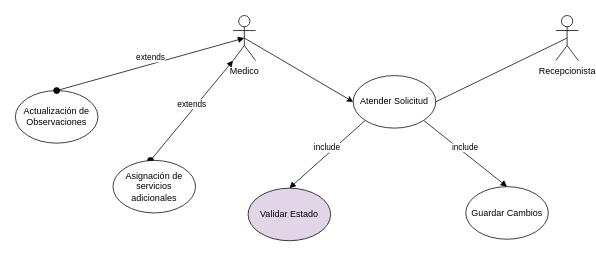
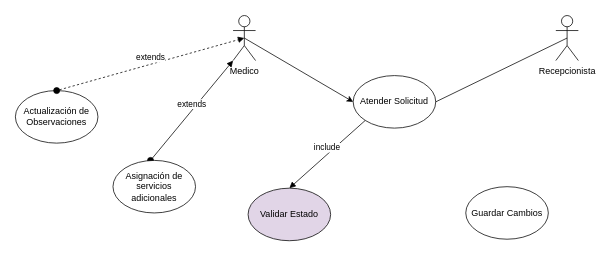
(108, 76) -> (108, 76)
(463, 151) -> none
